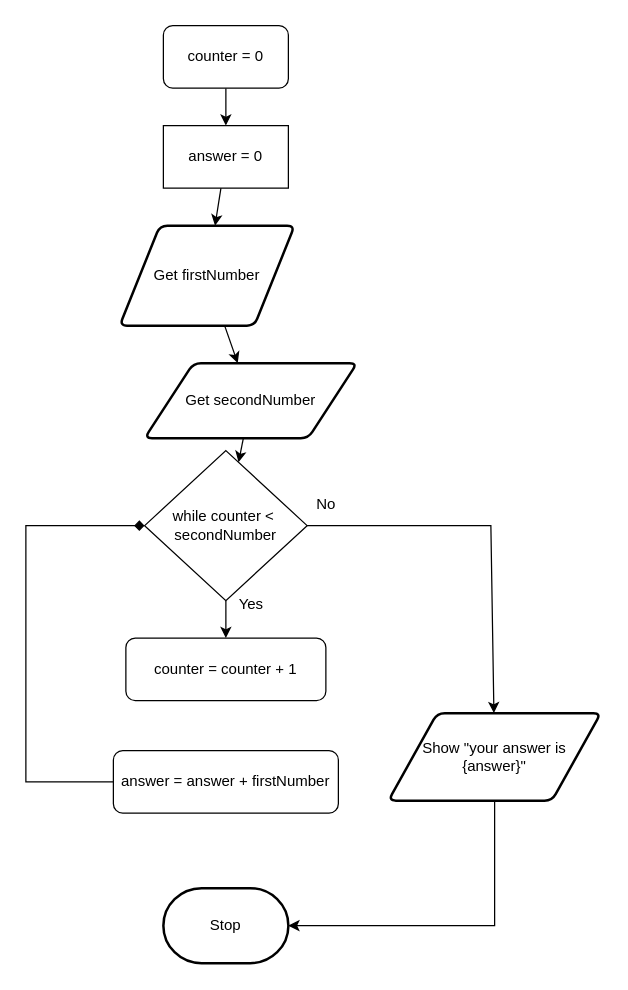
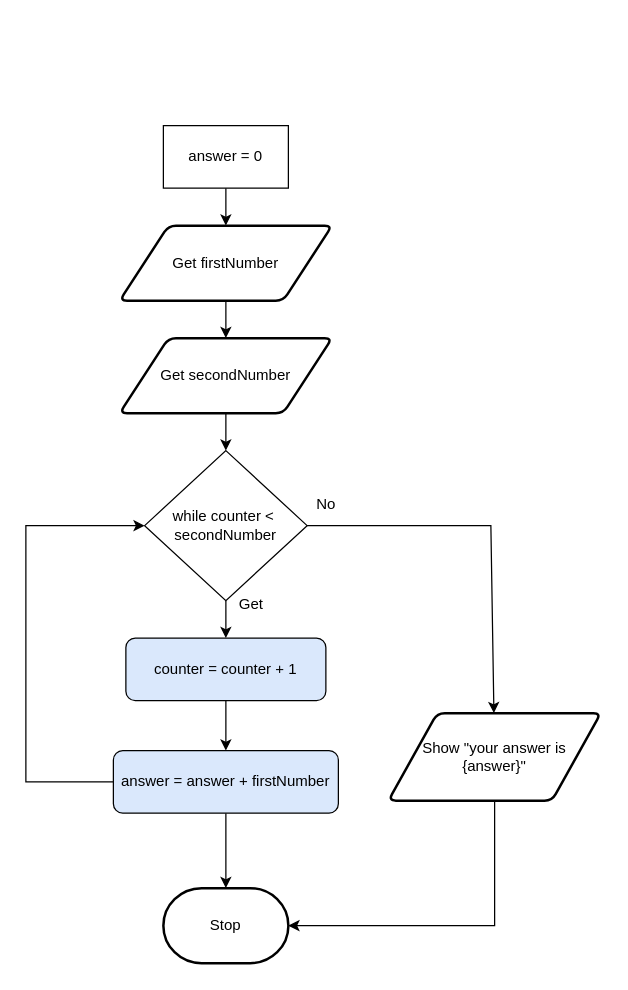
(226, 57) -> none
(226, 102) -> none
(207, 276) -> (226, 263)
(251, 401) -> (226, 376)
(134, 526) -> (134, 526)
(251, 604) -> (251, 604)
(226, 669) -> (226, 669)
none -> (226, 722)
(226, 782) -> (226, 782)
none -> (226, 846)
